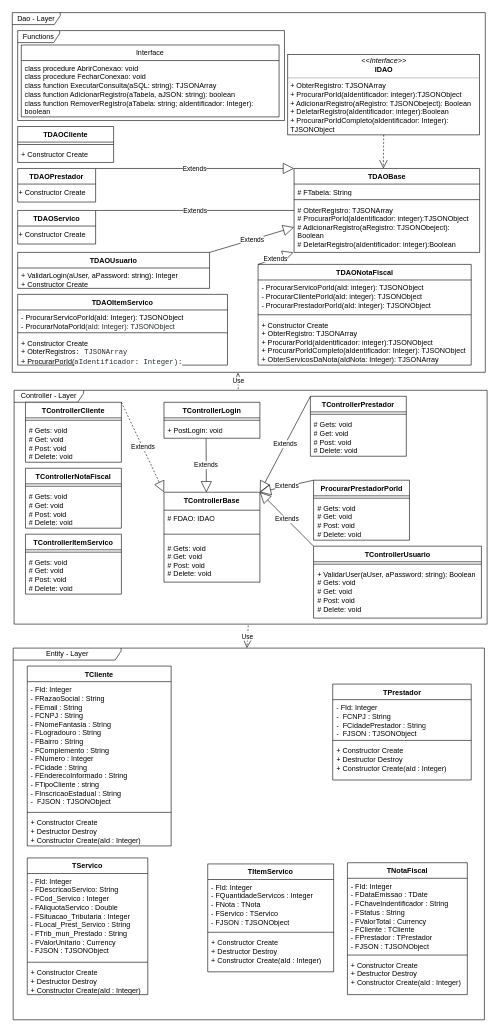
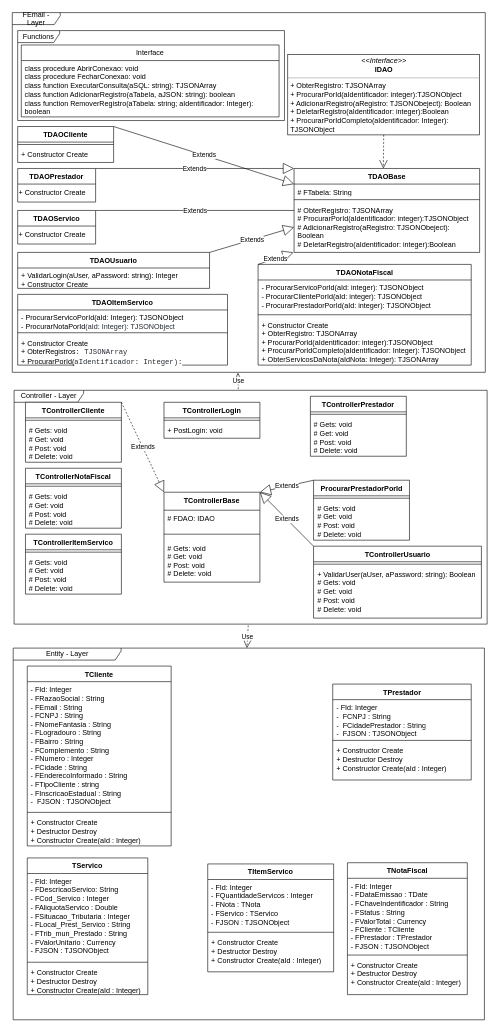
(36, 18) -> (36, 18)
none -> (176, 146)
(288, 439) -> none
(206, 461) -> none
